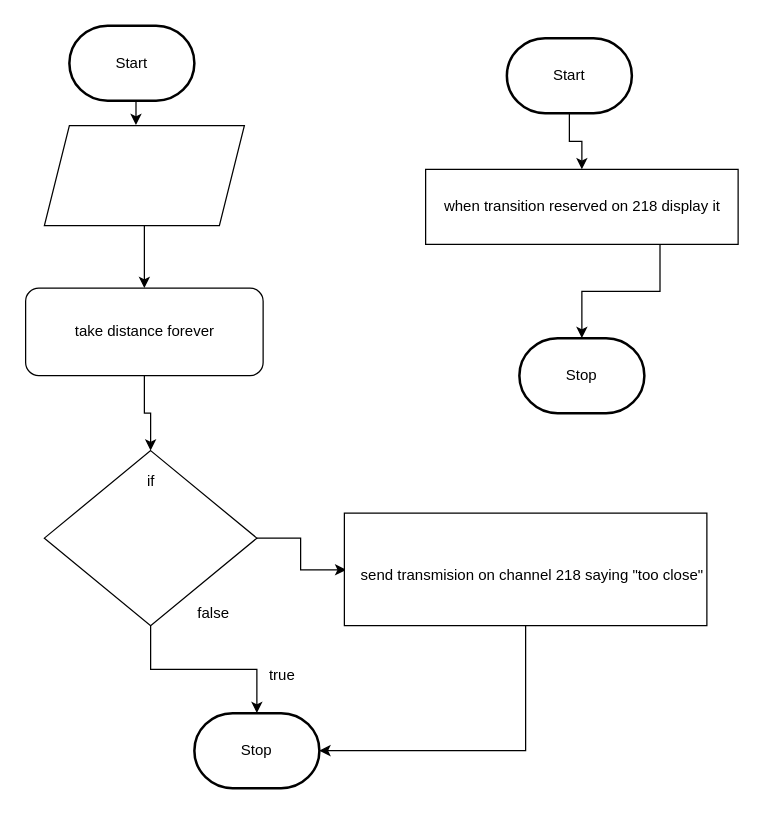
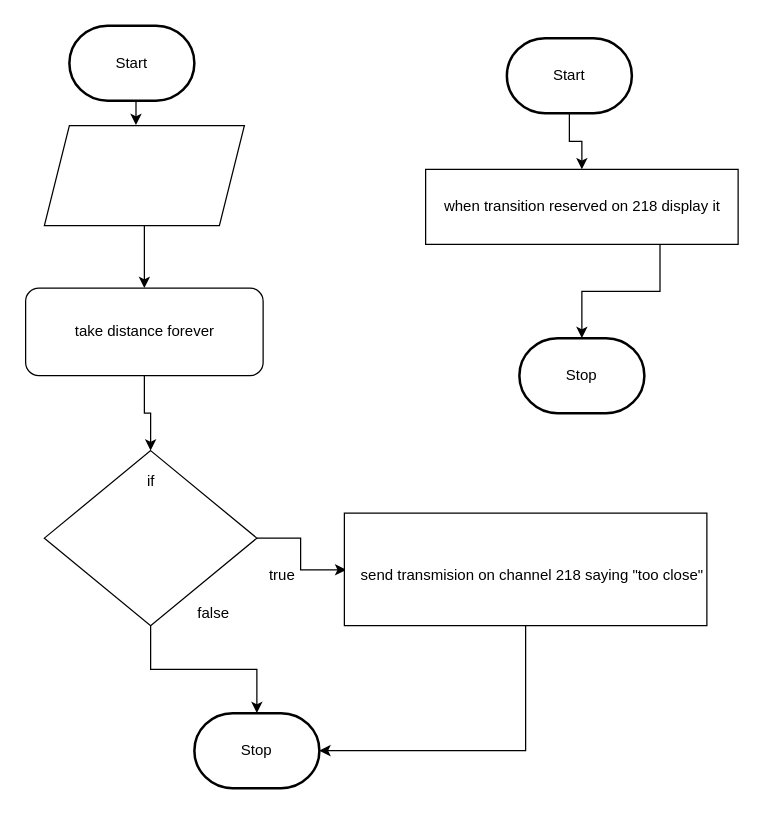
(282, 676) -> (282, 576)
